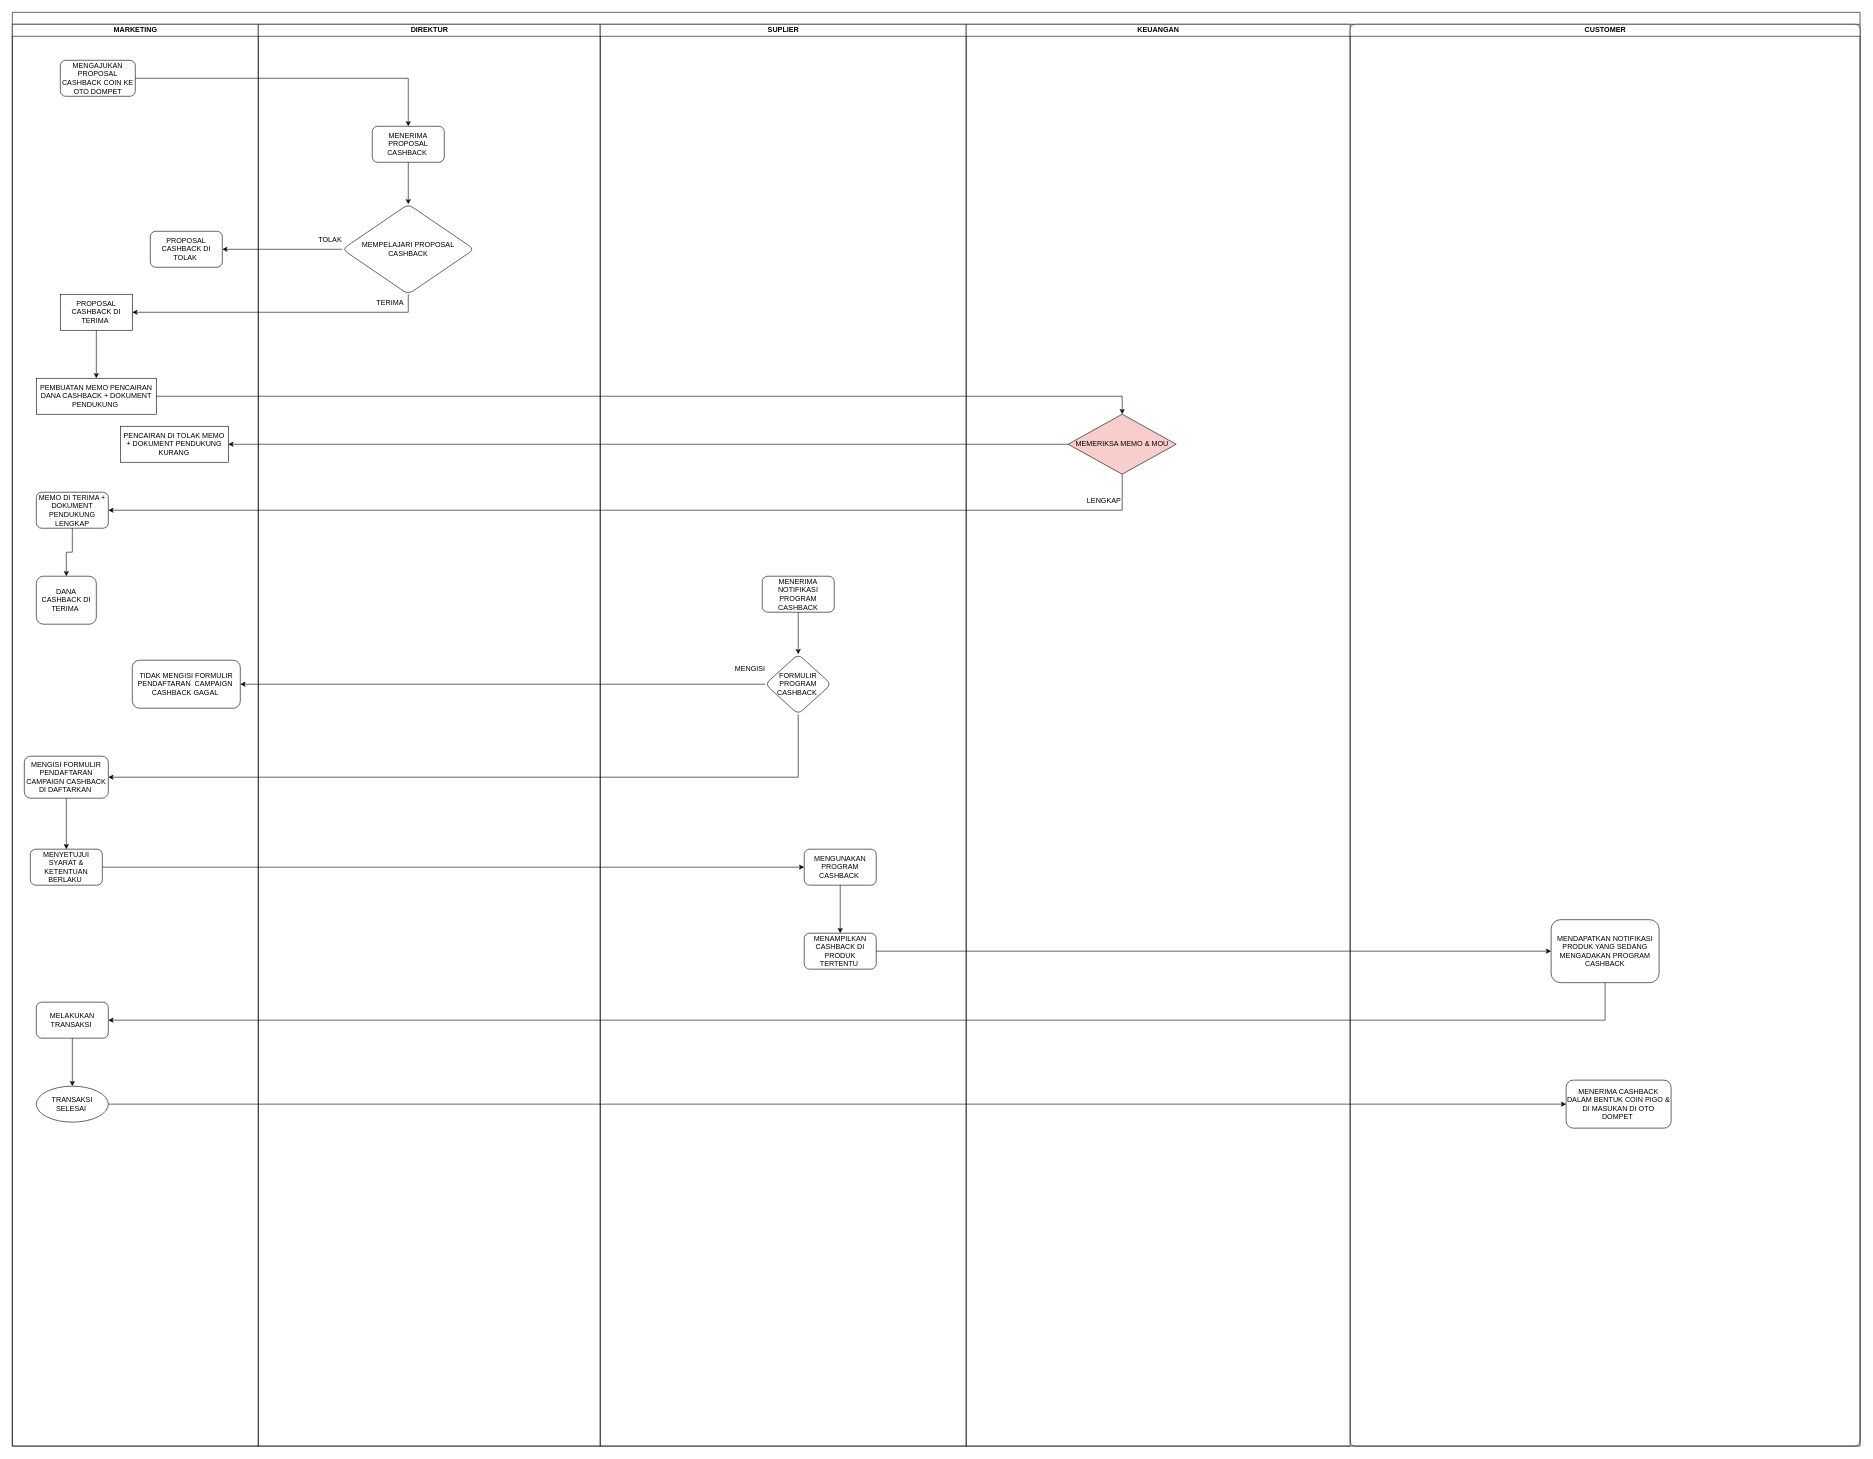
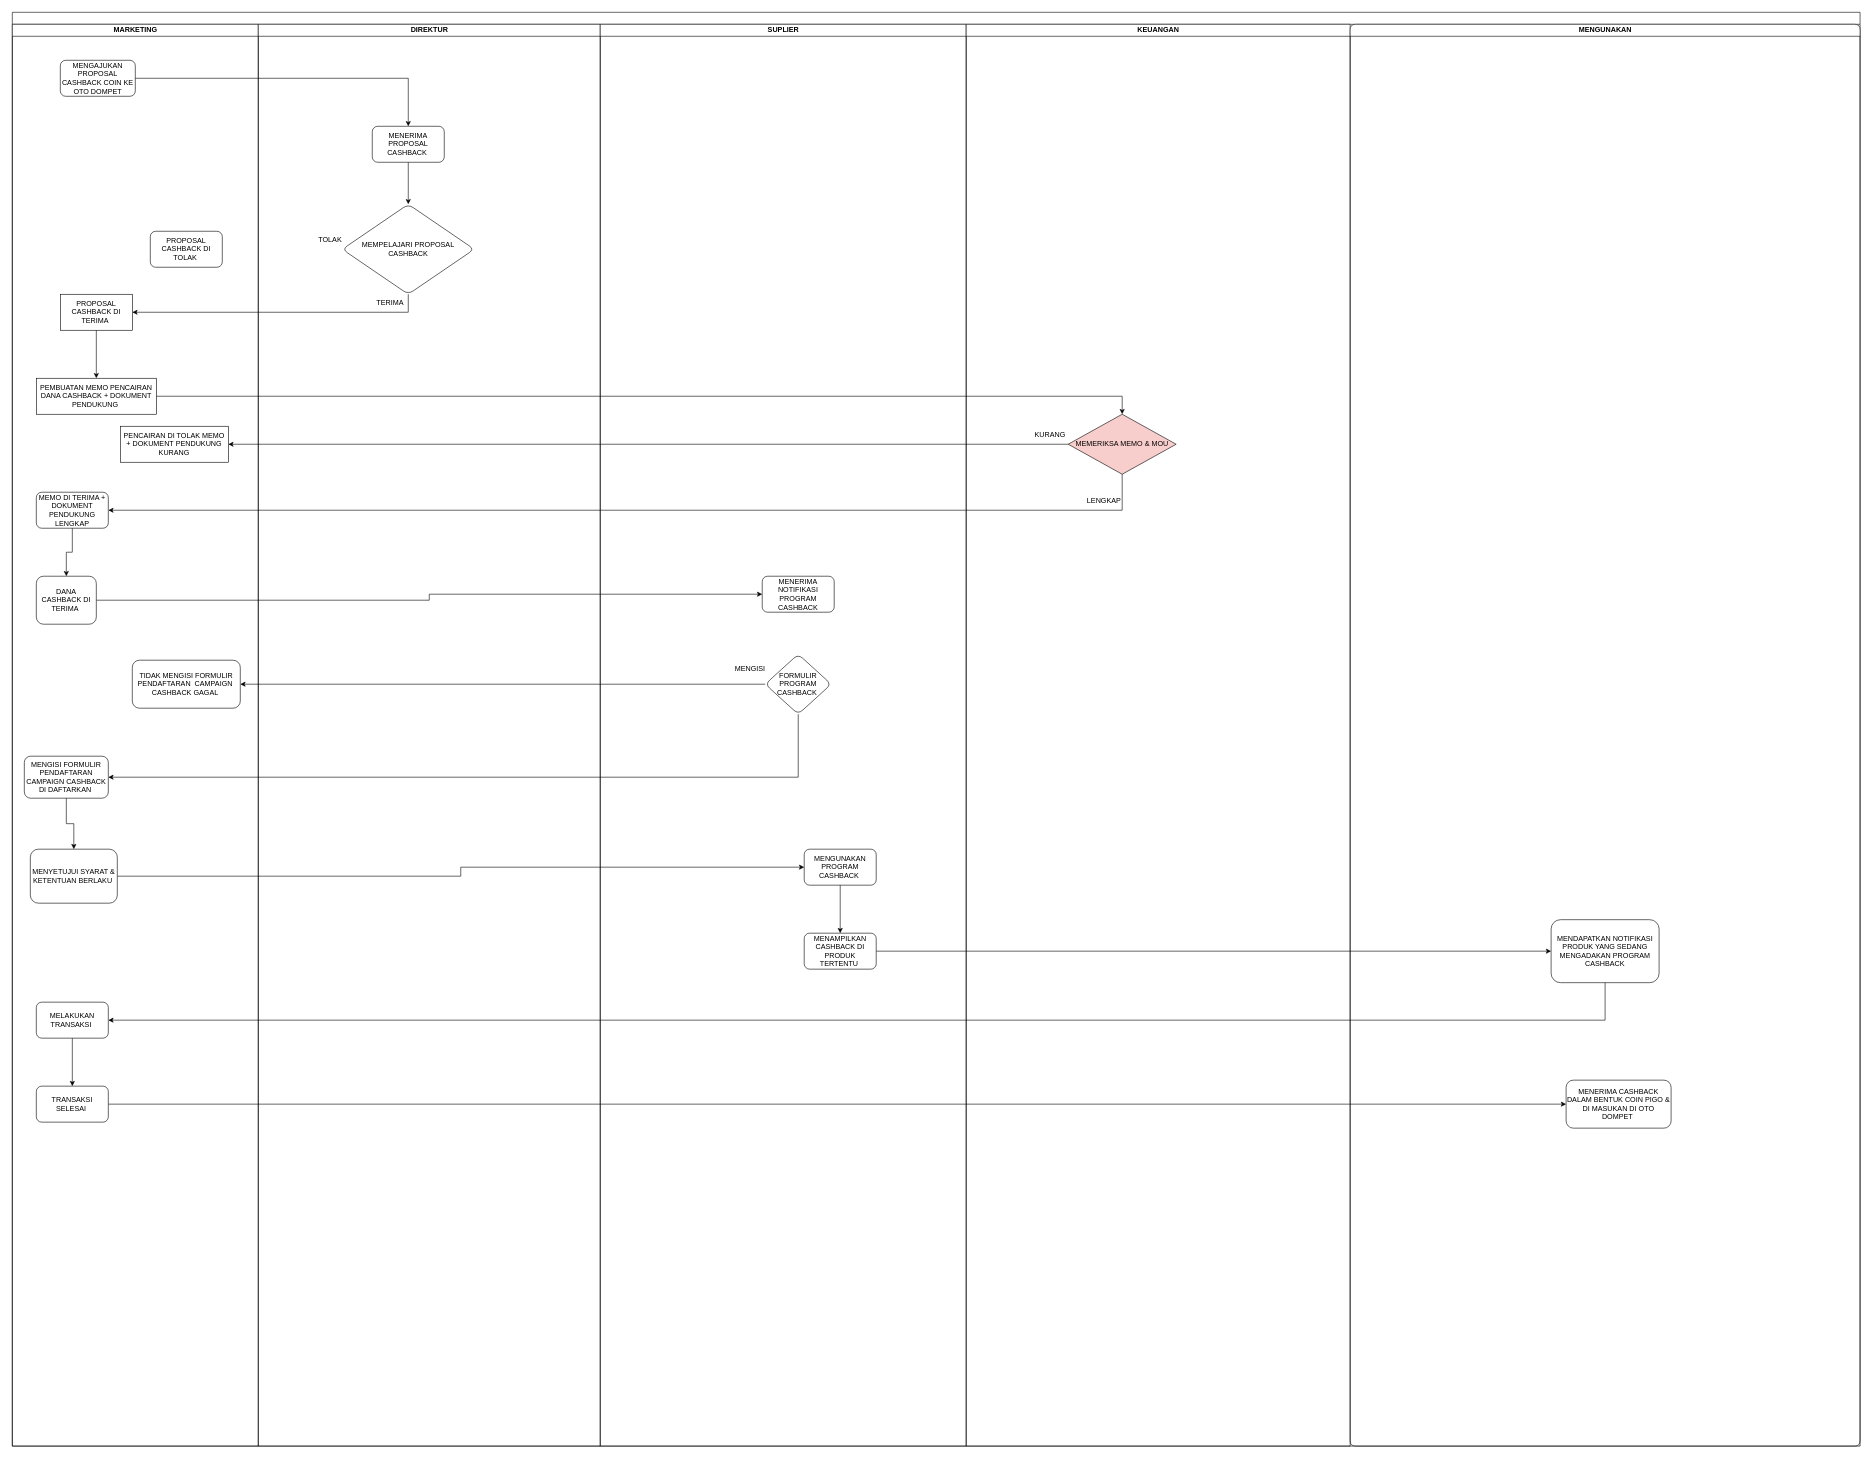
(1606, 30) -> (1606, 30)
(227, 249) -> none
none -> (1050, 435)
none -> (429, 594)
(798, 648) -> none
(66, 867) -> (74, 876)
(72, 1104) -> (72, 1104)
